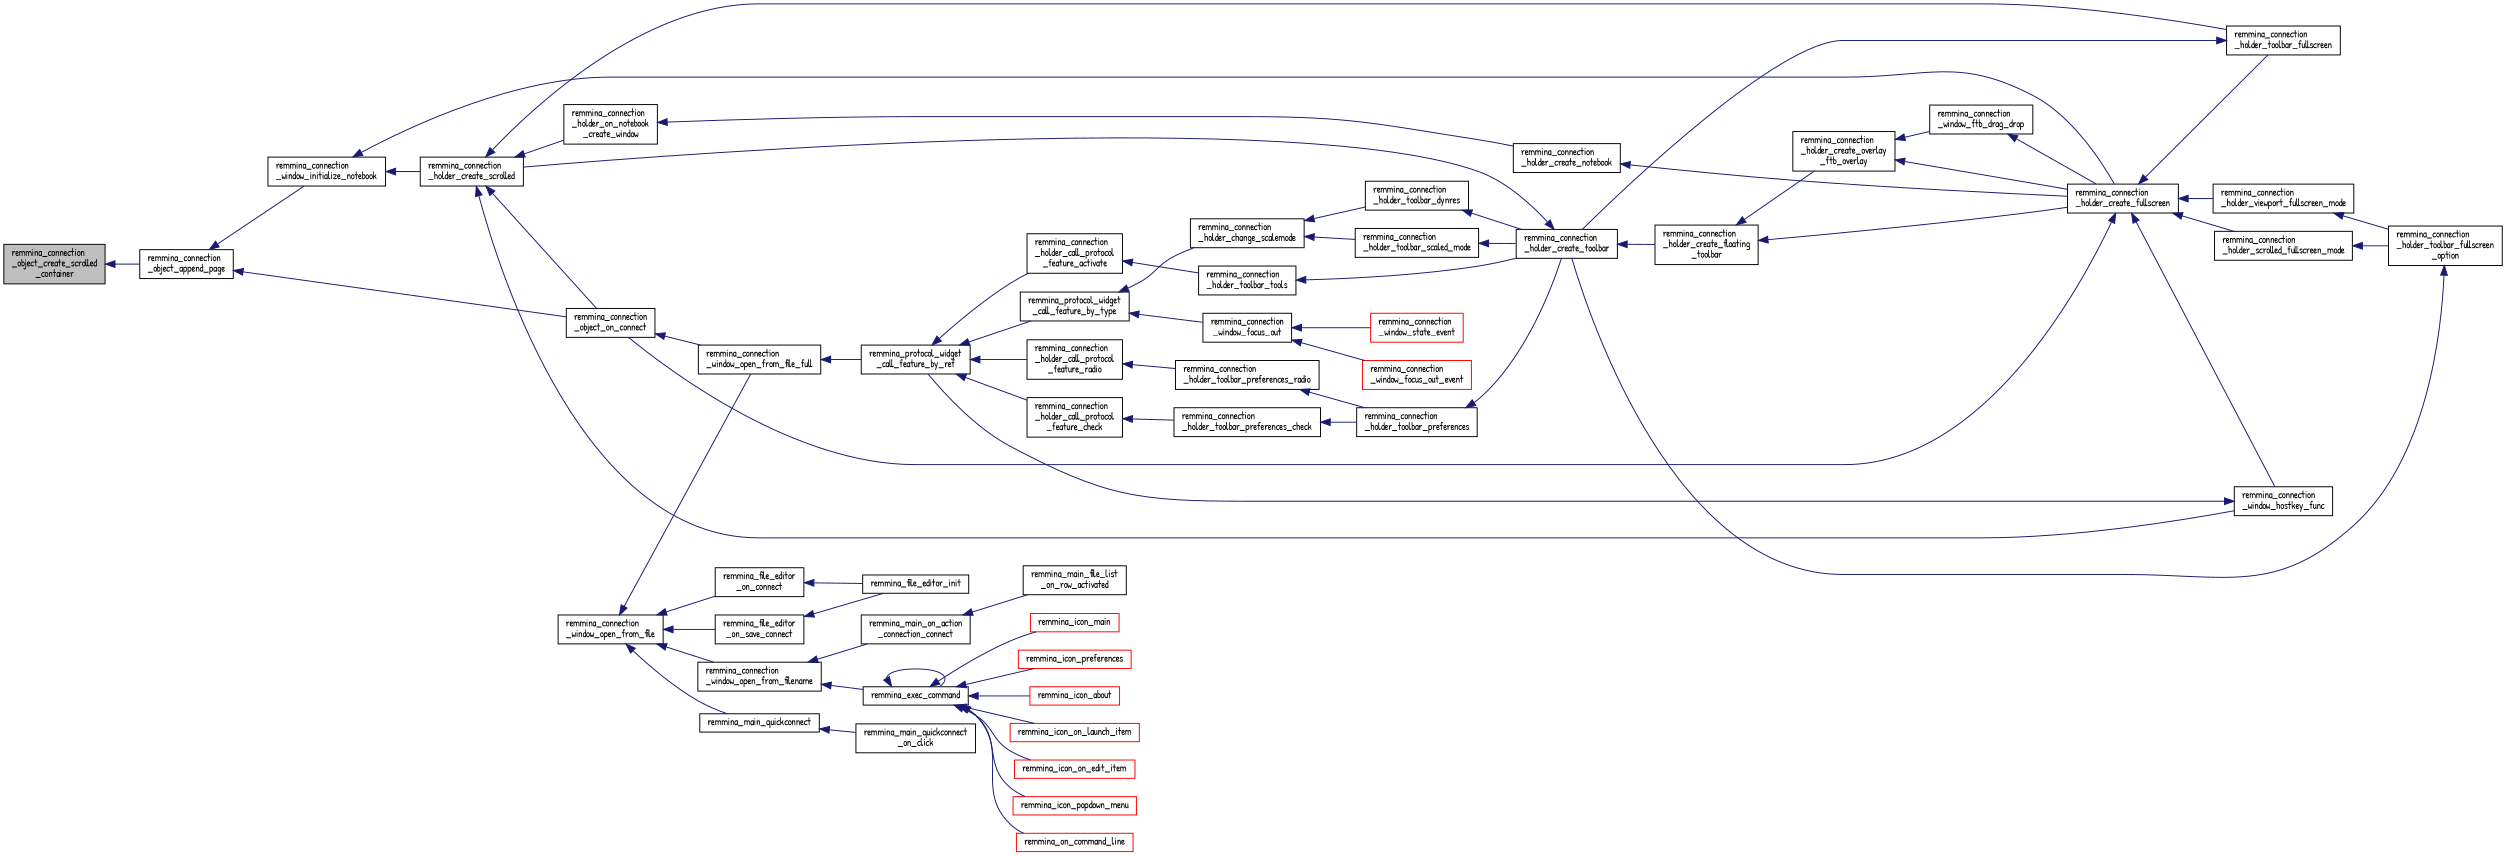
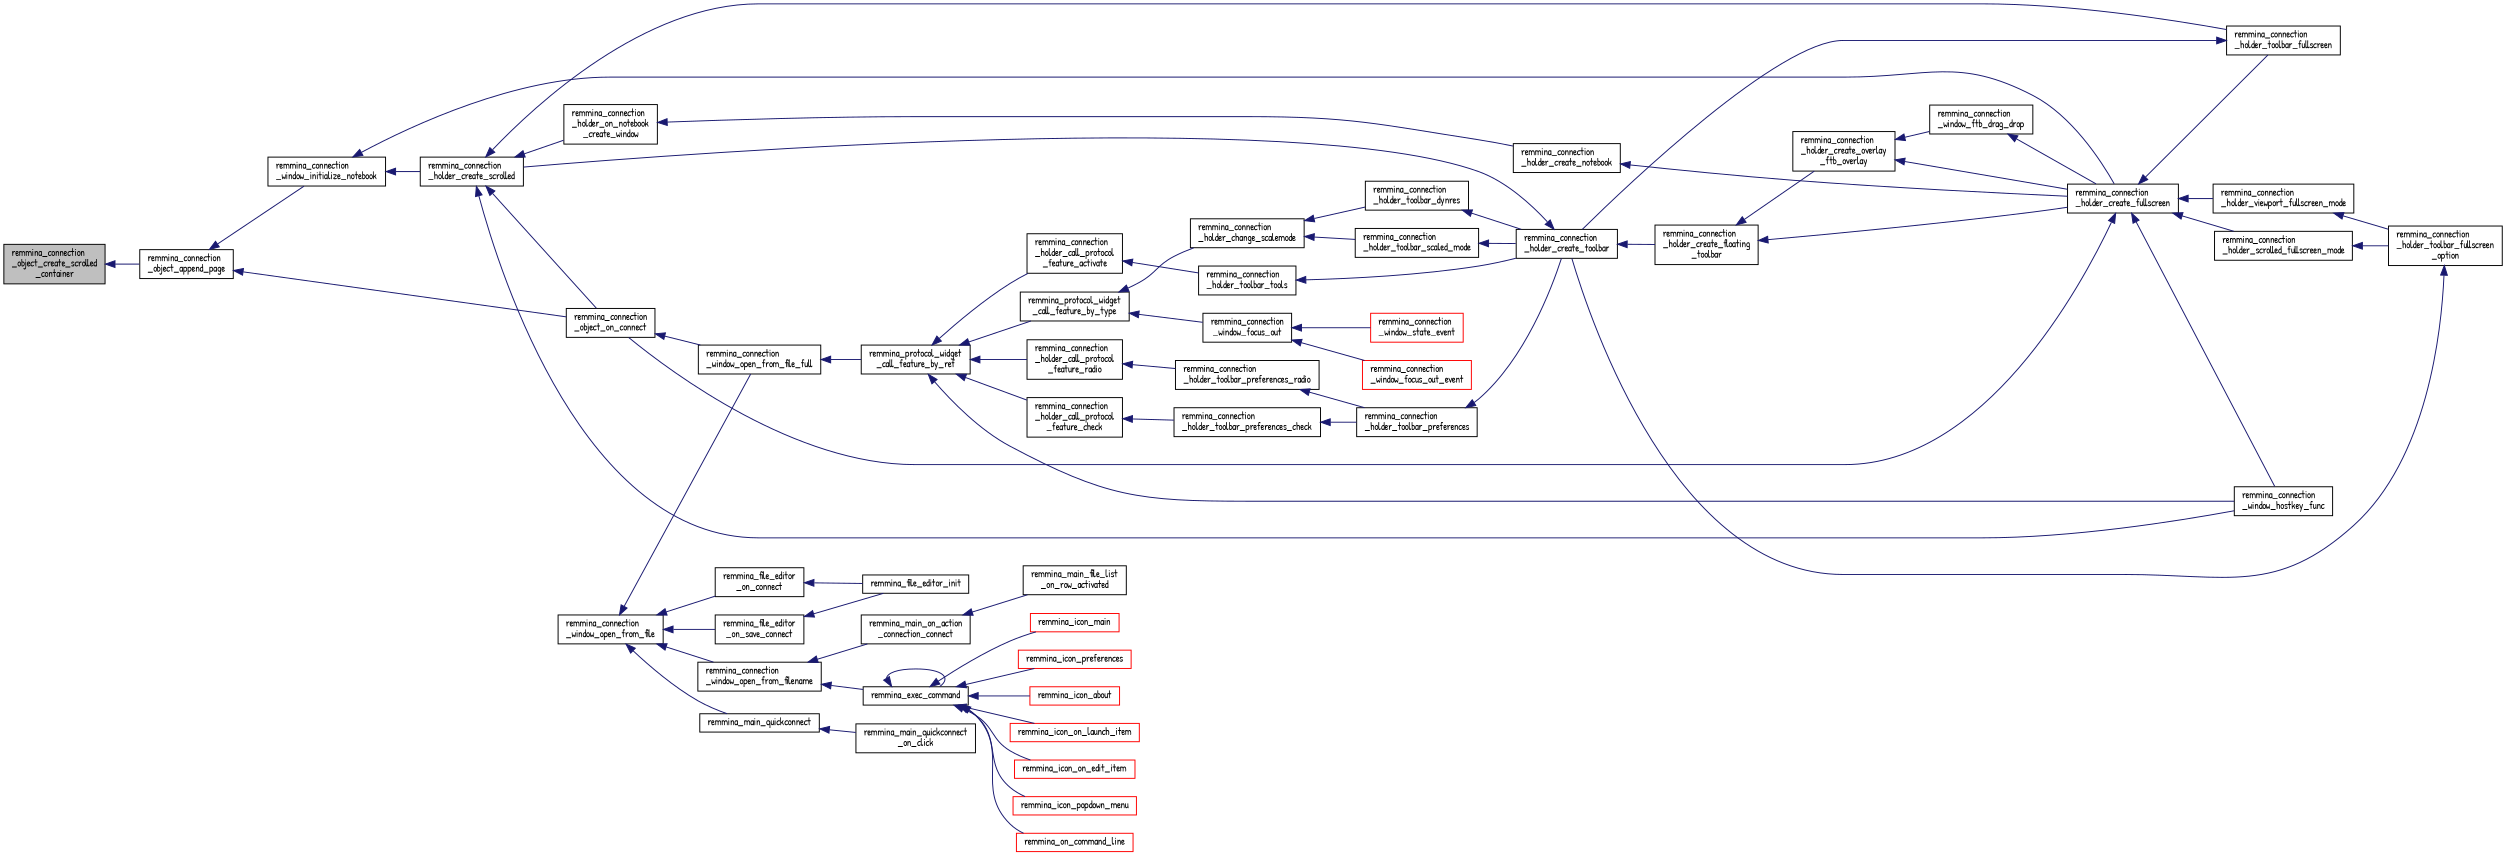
(1557, 501) -> (1567, 501)
